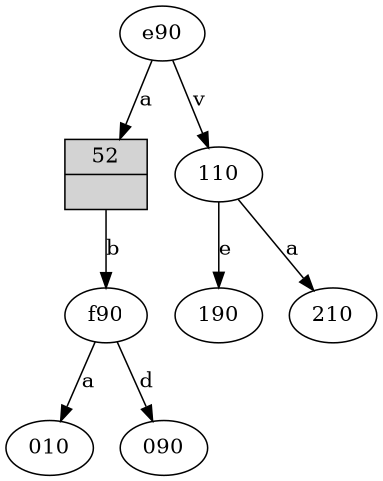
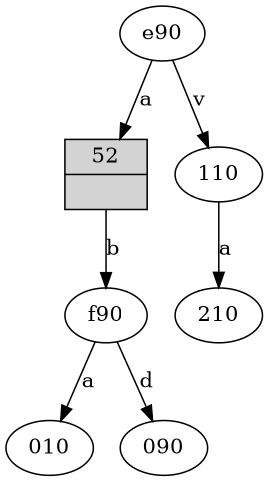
(219, 315) -> none
